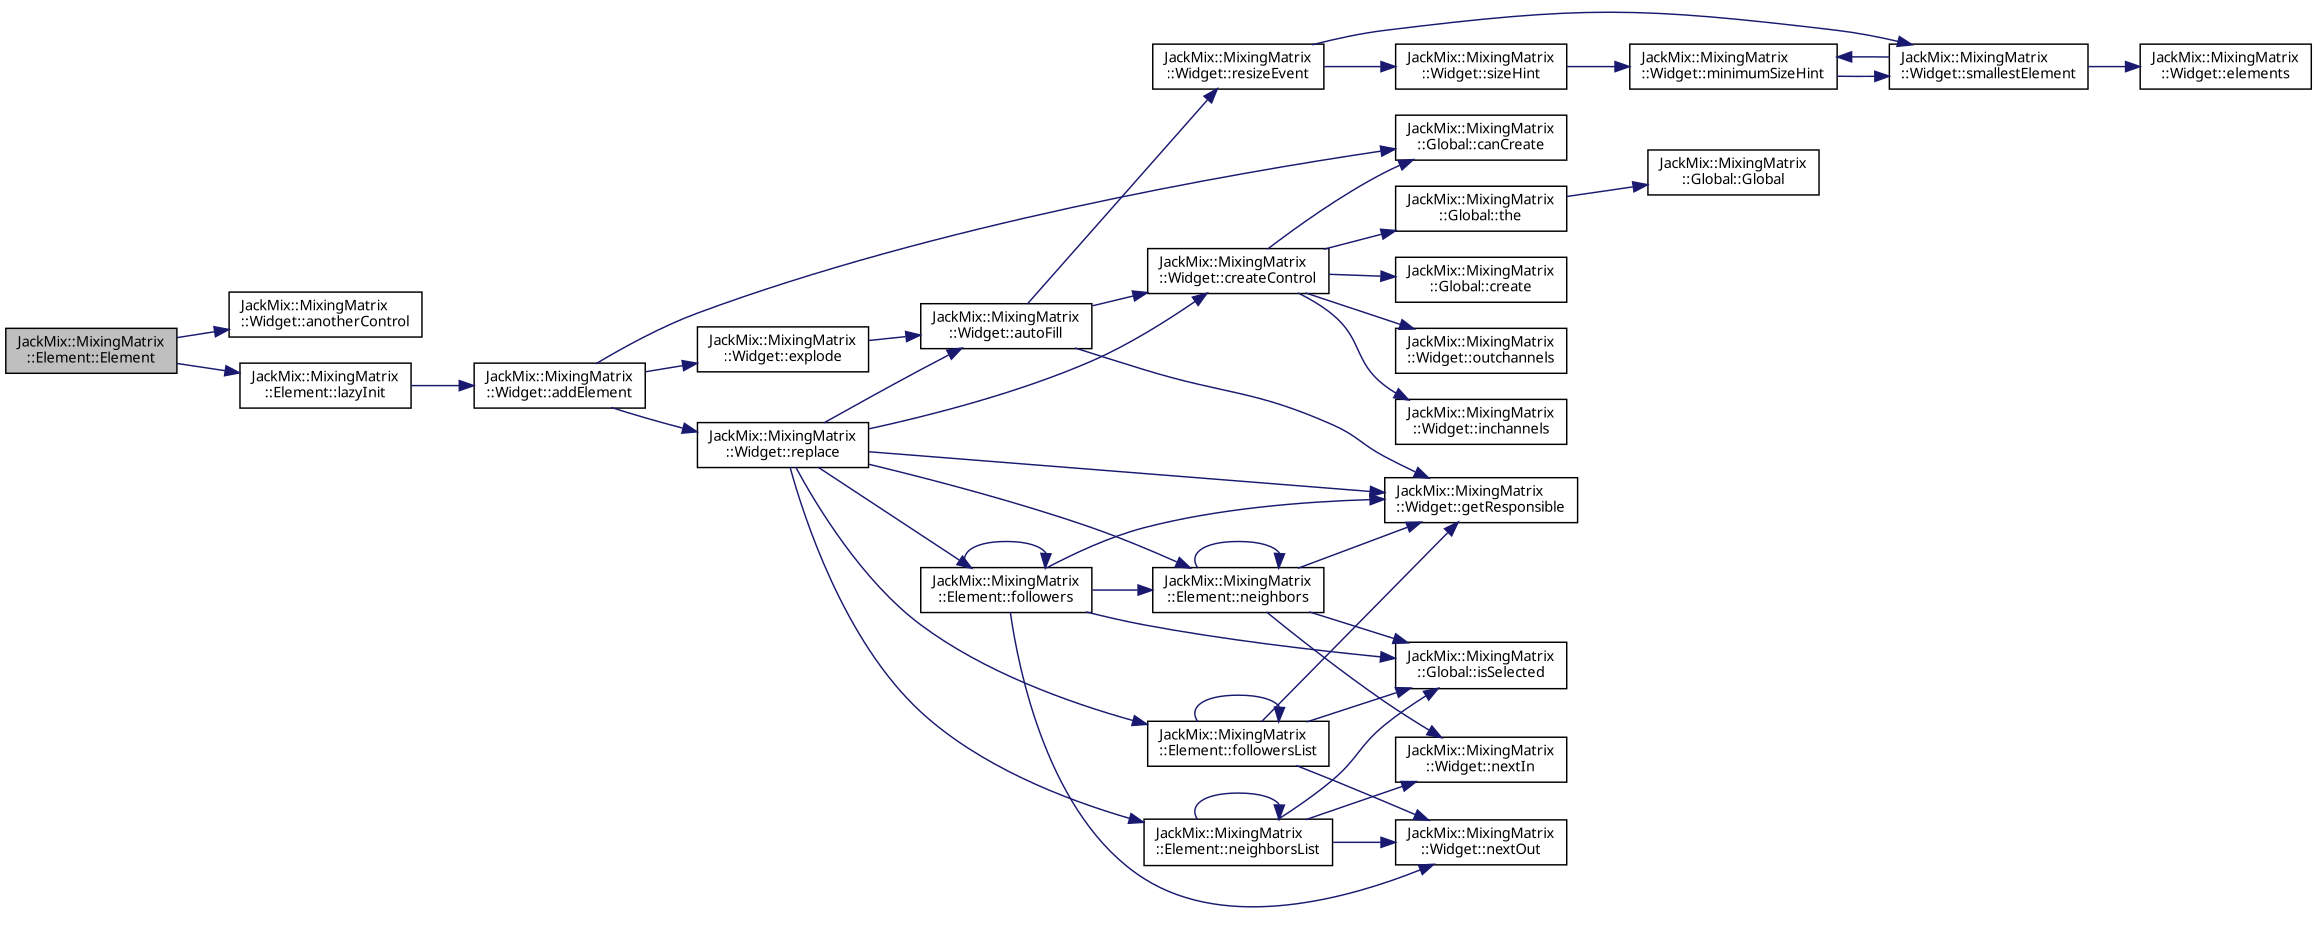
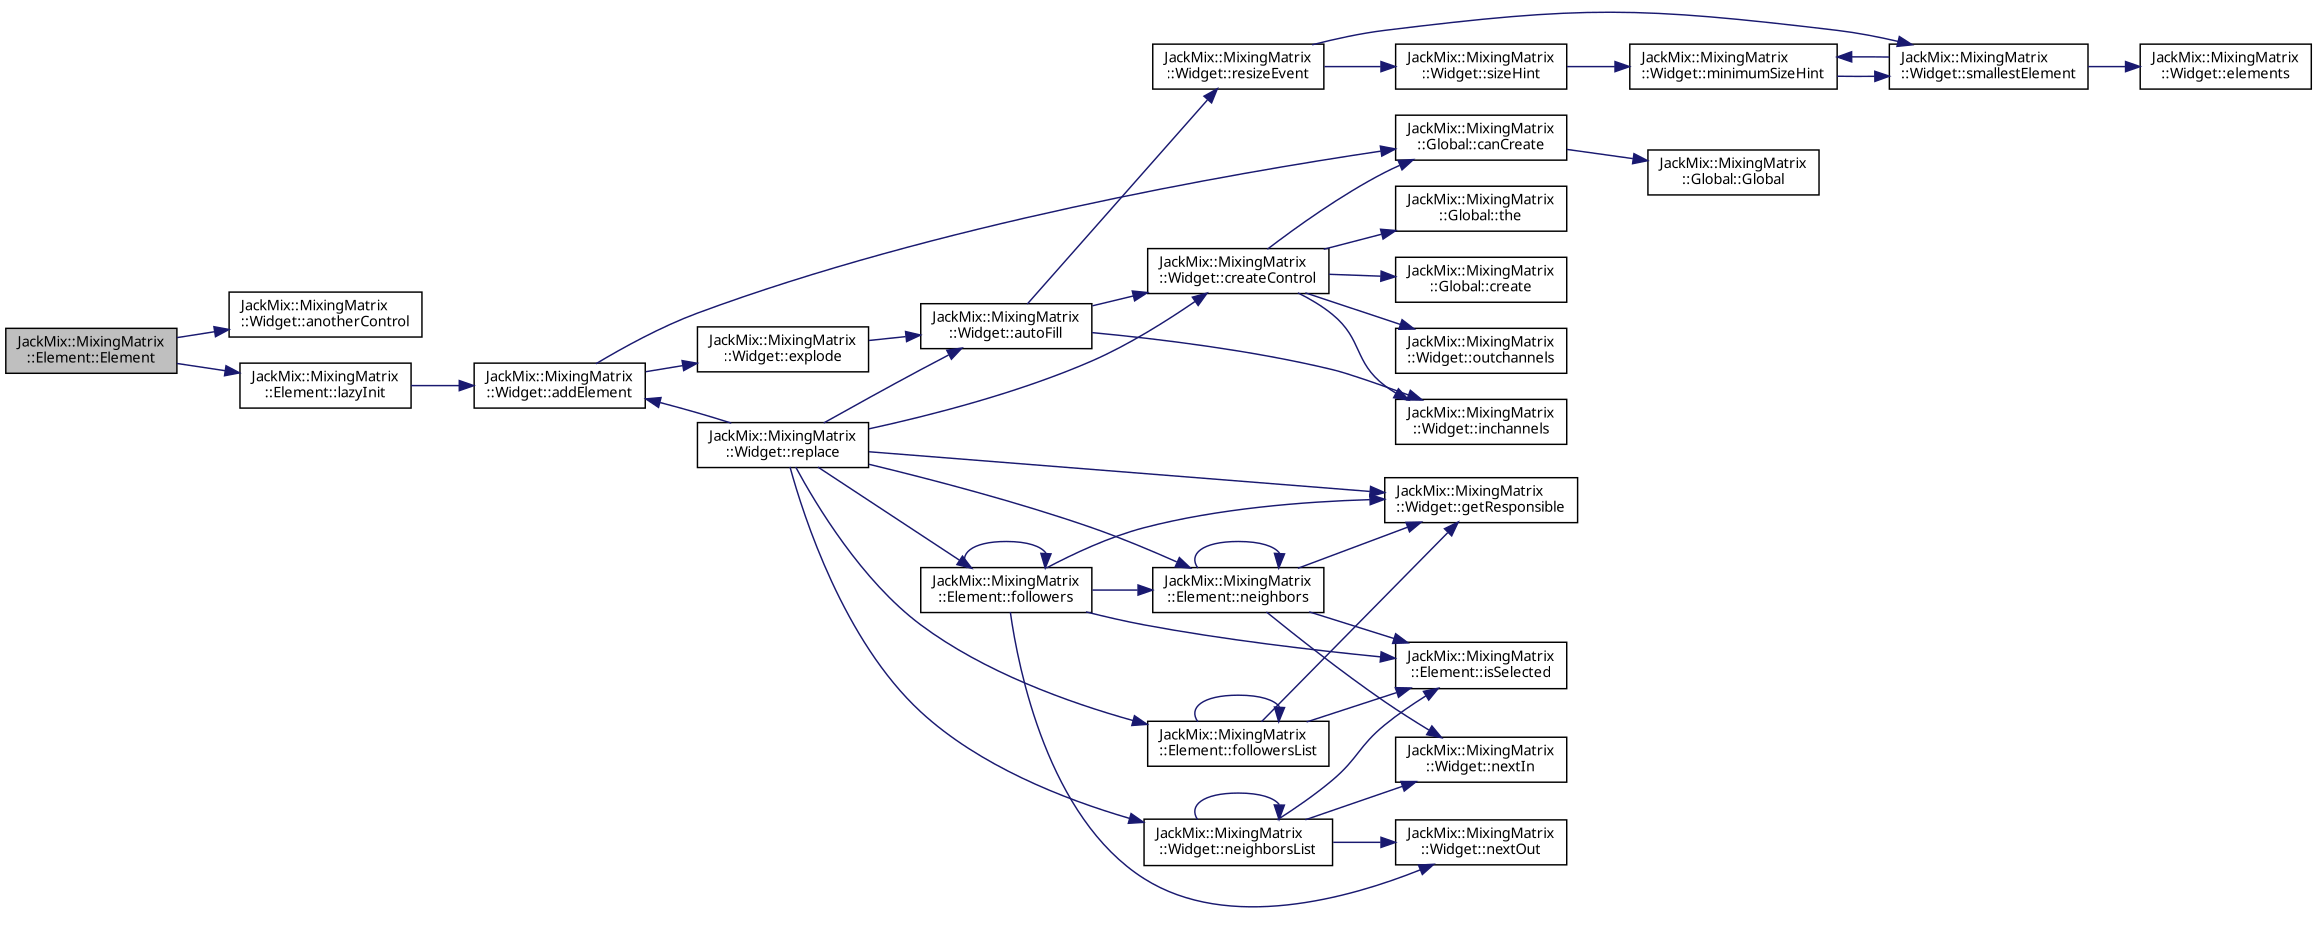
(1600, 192) -> (1600, 154)
(1250, 396) -> (1252, 353)
(647, 418) -> (696, 412)
(1481, 665) -> (1481, 665)
(1356, 790) -> none
(1238, 842) -> (1238, 842)
